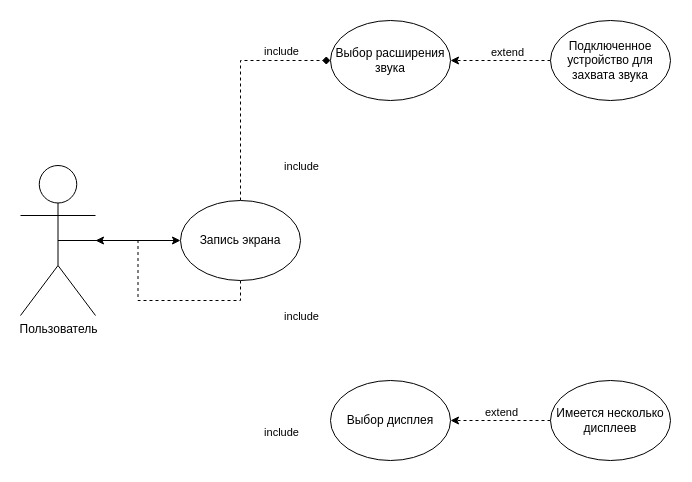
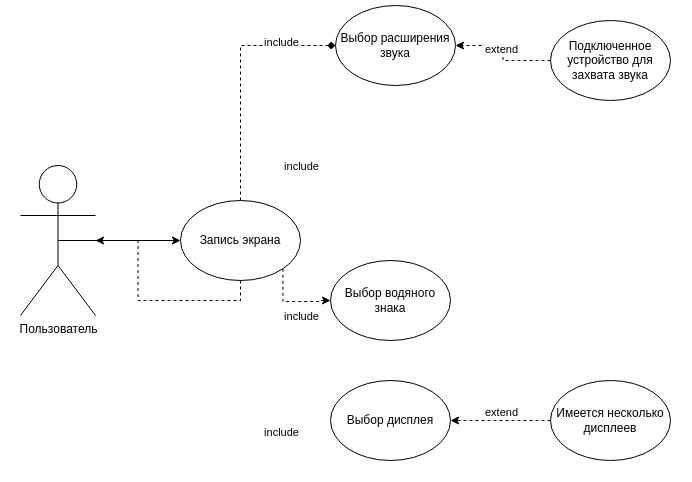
(391, 61) -> (396, 46)
none -> (391, 301)
none -> (287, 302)
